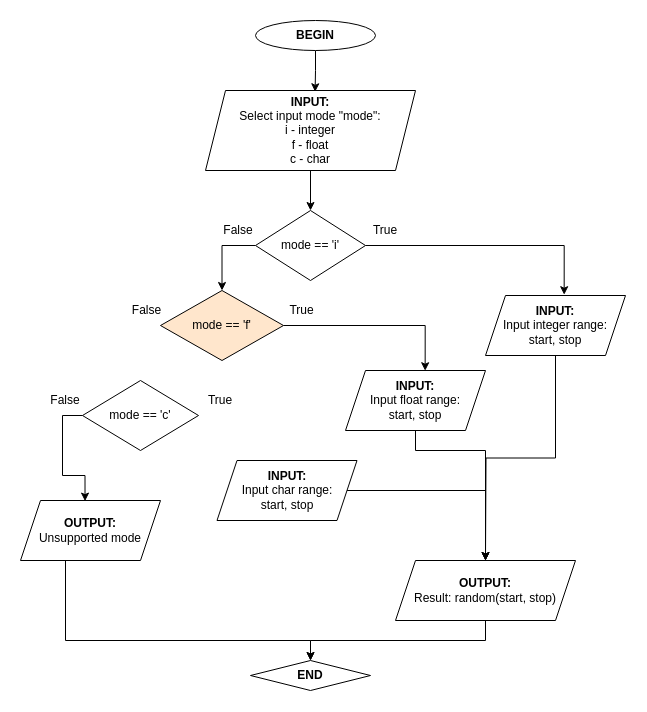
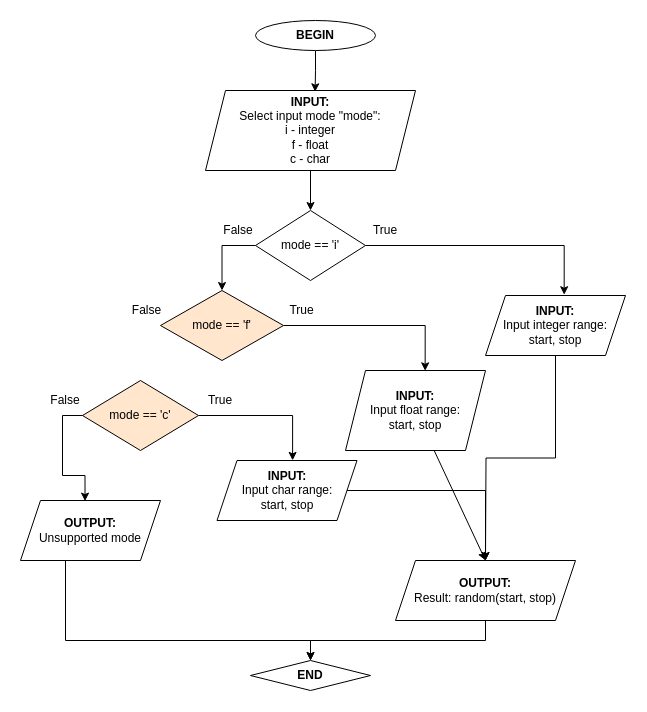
(416, 401) -> (416, 411)
(141, 416) -> (141, 416)
none -> (265, 416)
